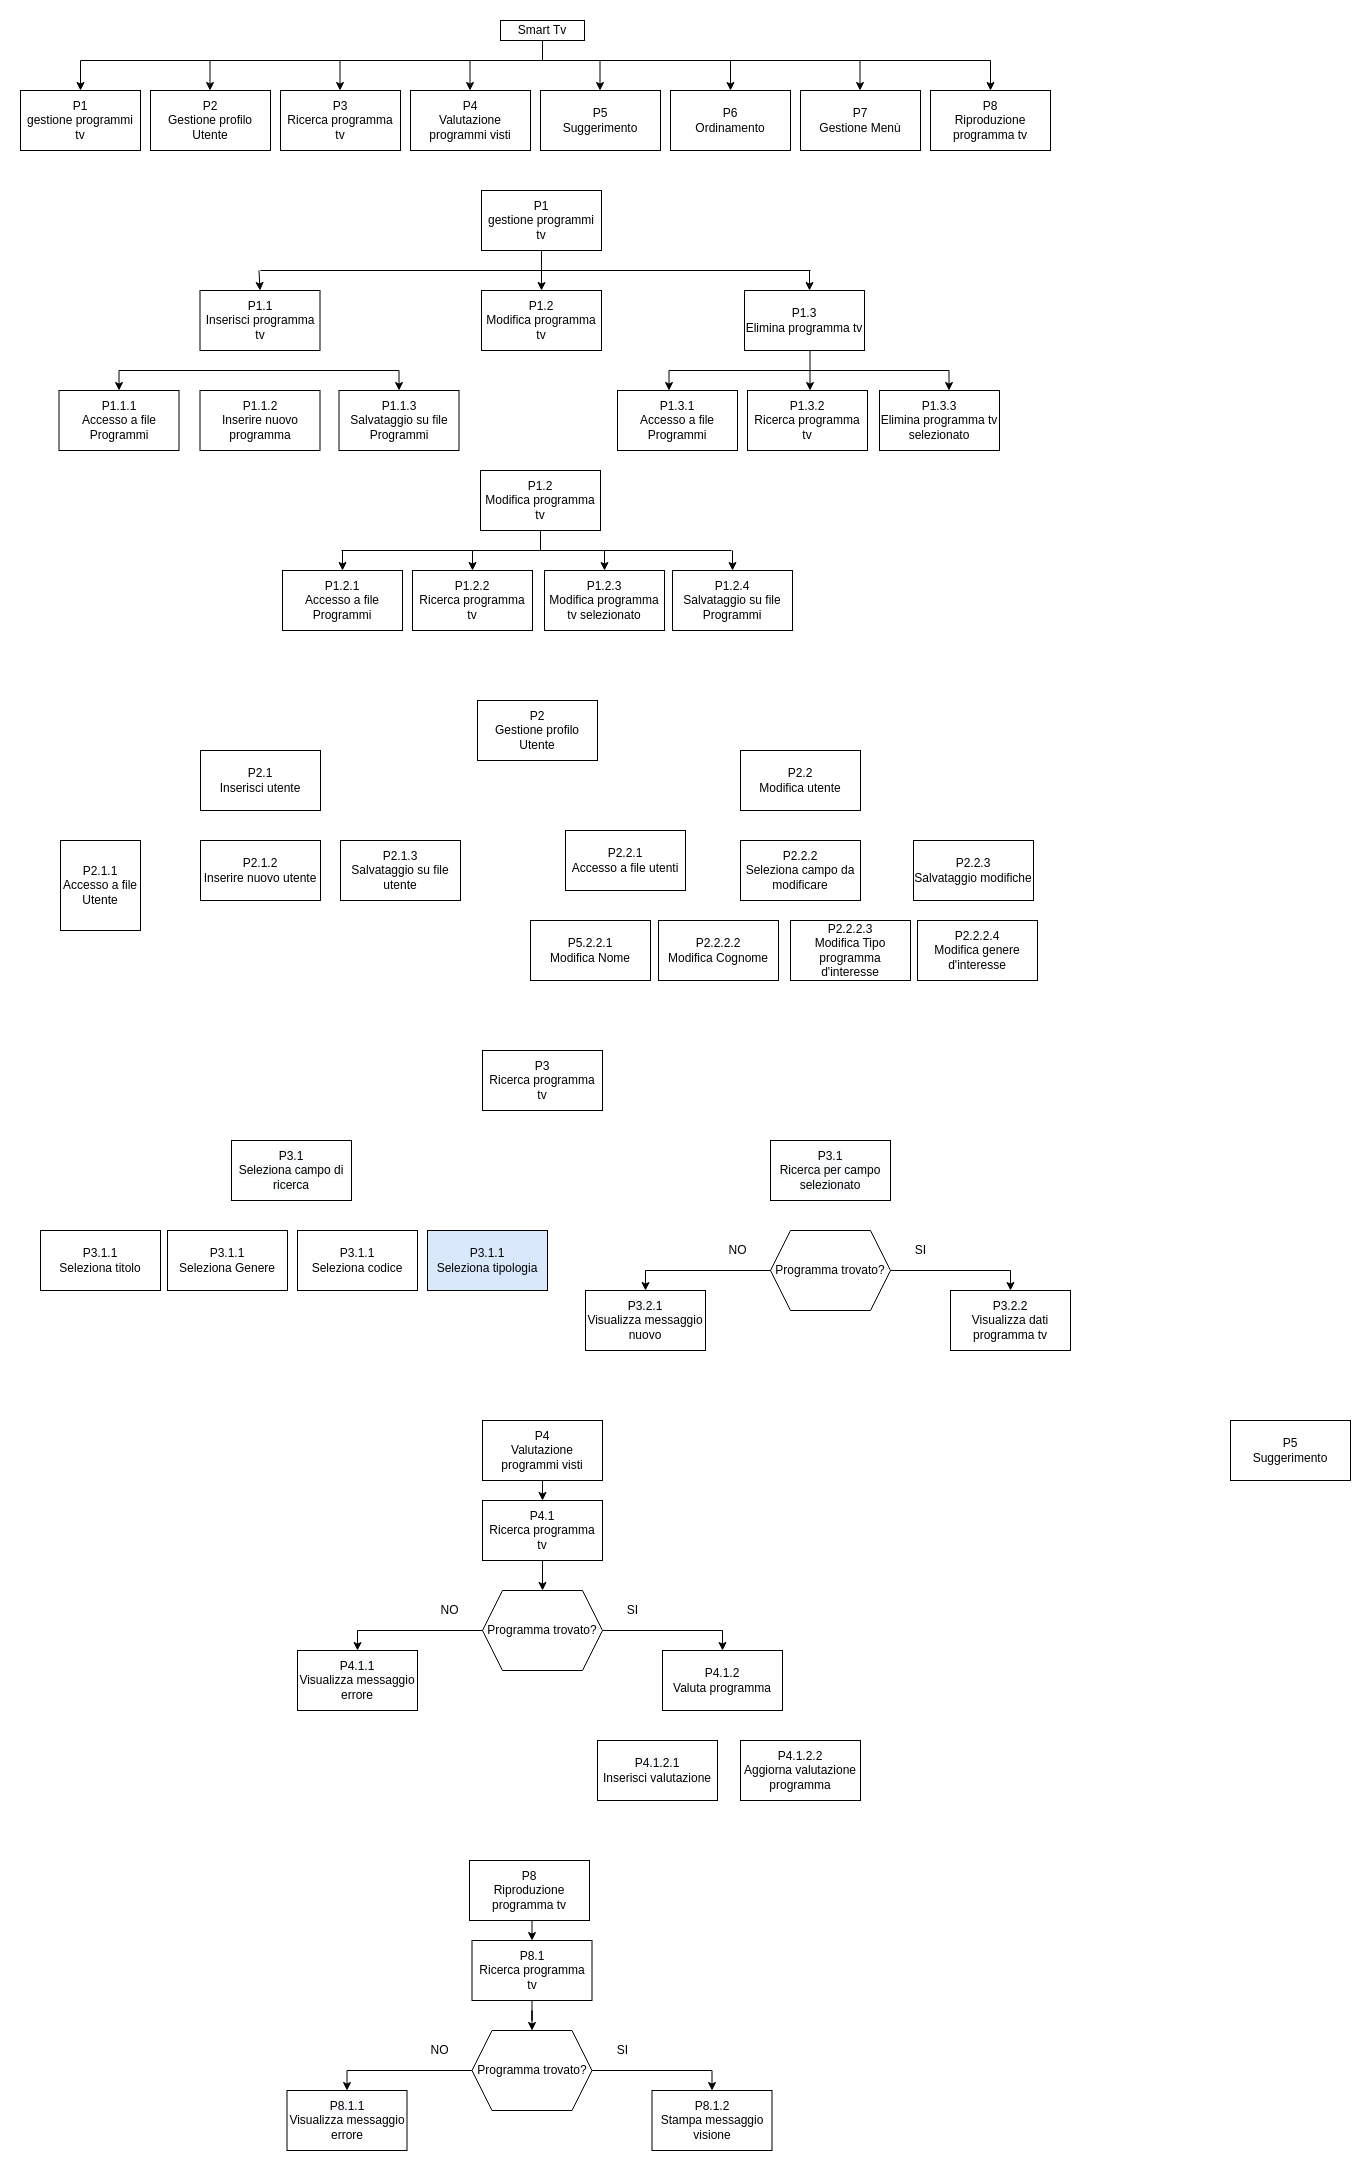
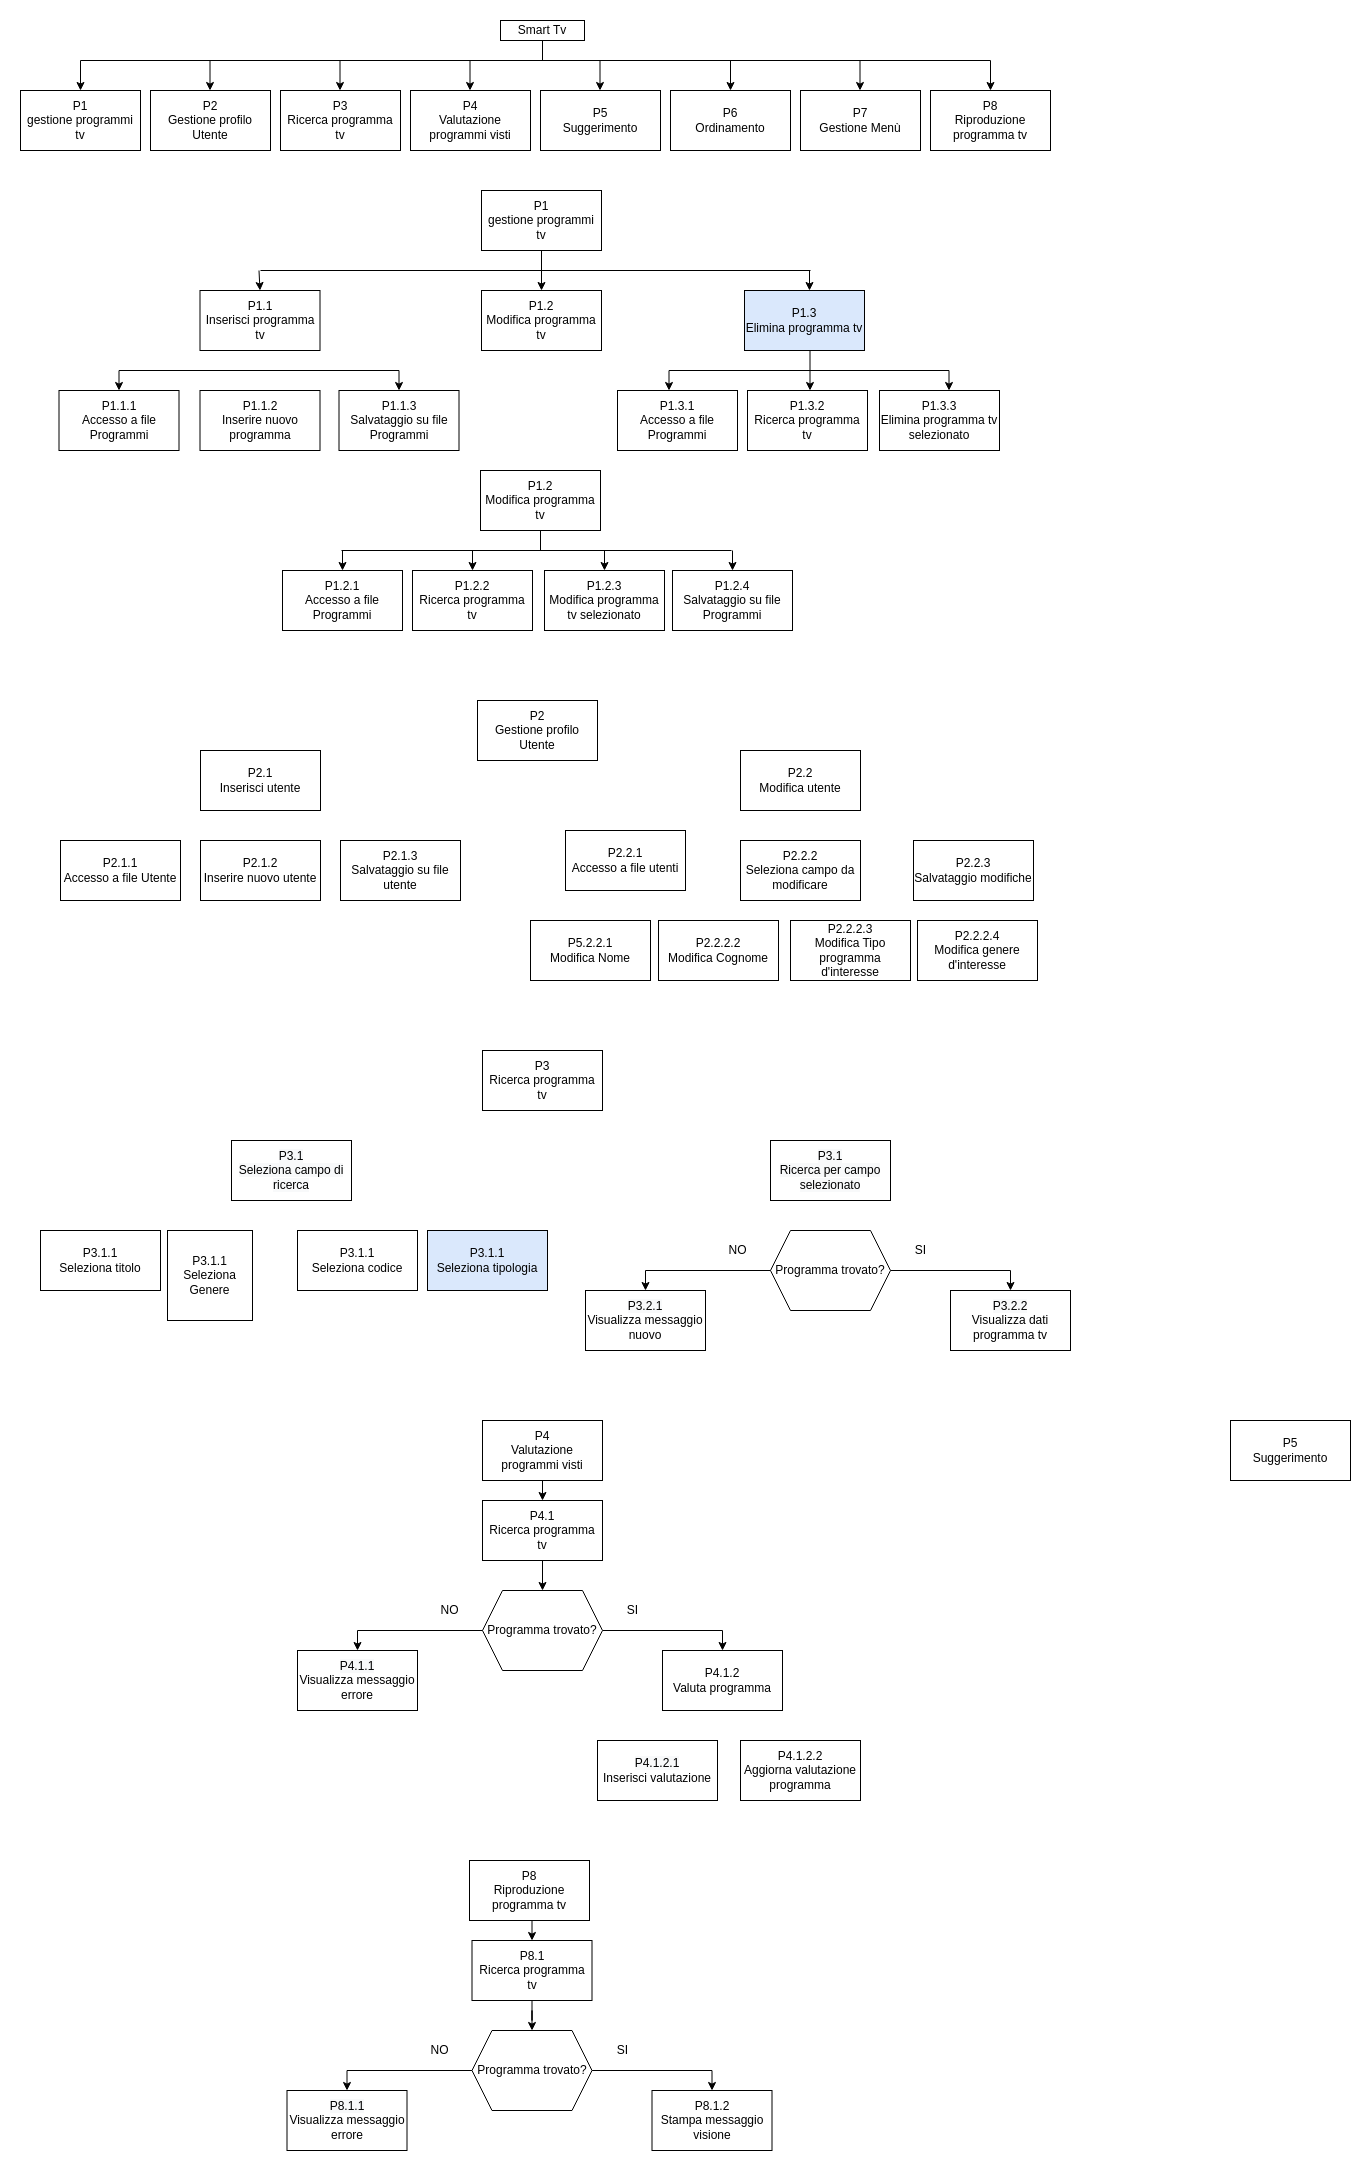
(805, 321) -> (805, 321)
(101, 886) -> (121, 871)
(228, 1261) -> (210, 1276)
